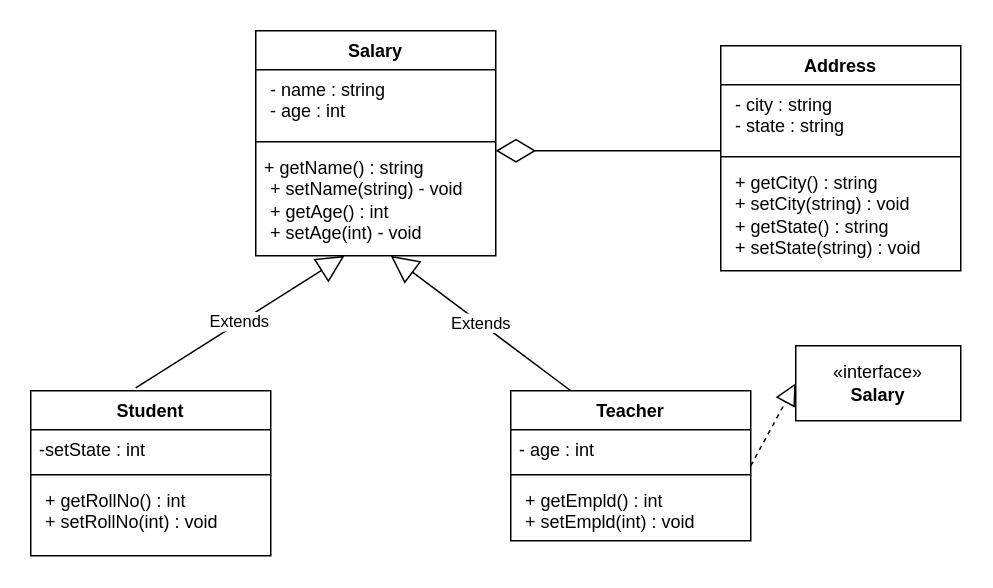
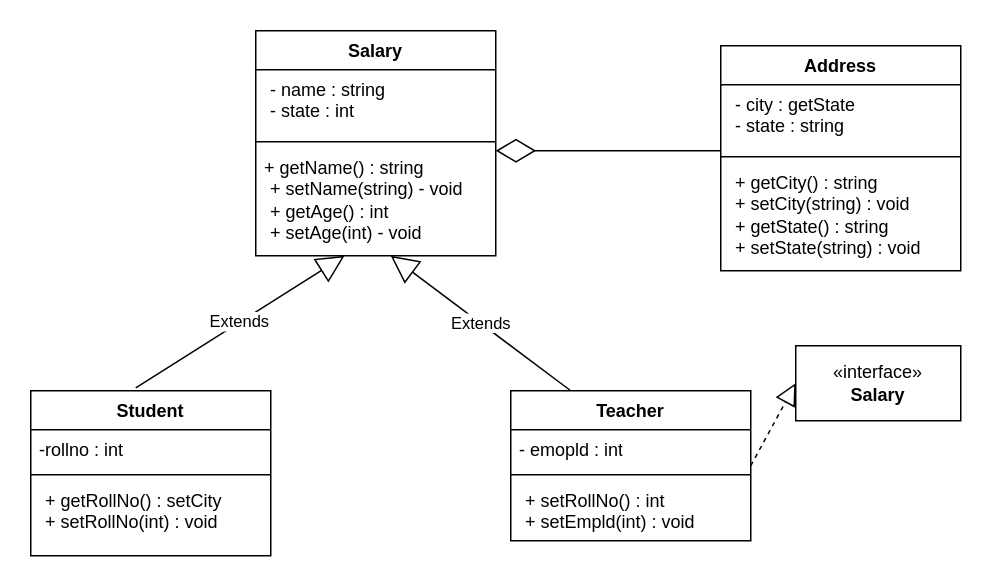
(329, 102) -> (329, 102)
(799, 117) -> (804, 117)
(106, 451) -> (91, 451)
(563, 451) -> (576, 451)
(137, 513) -> (139, 513)
(614, 513) -> (614, 513)
